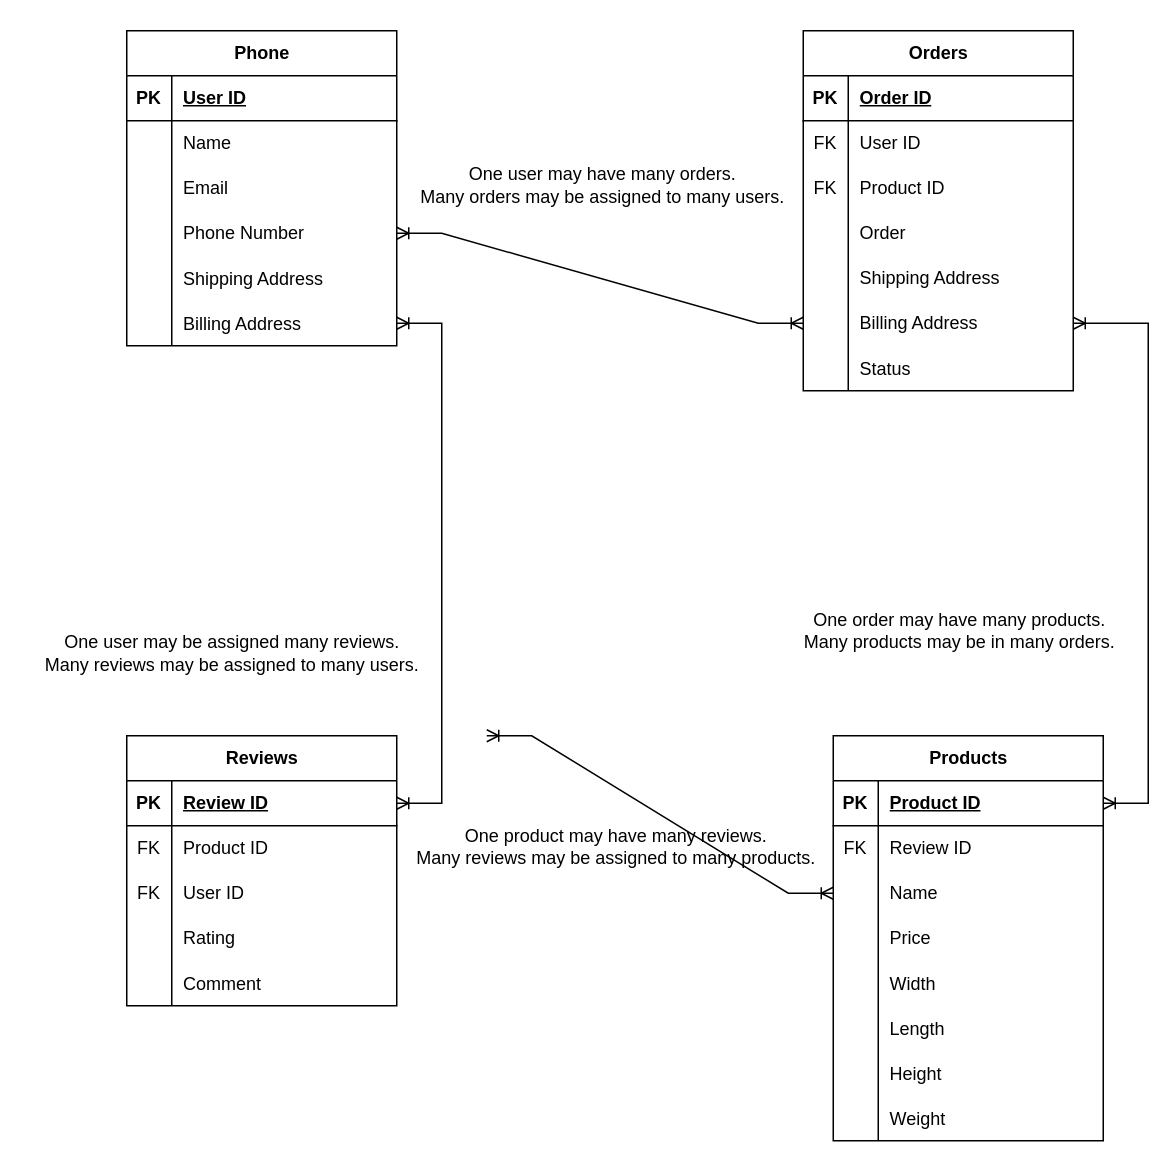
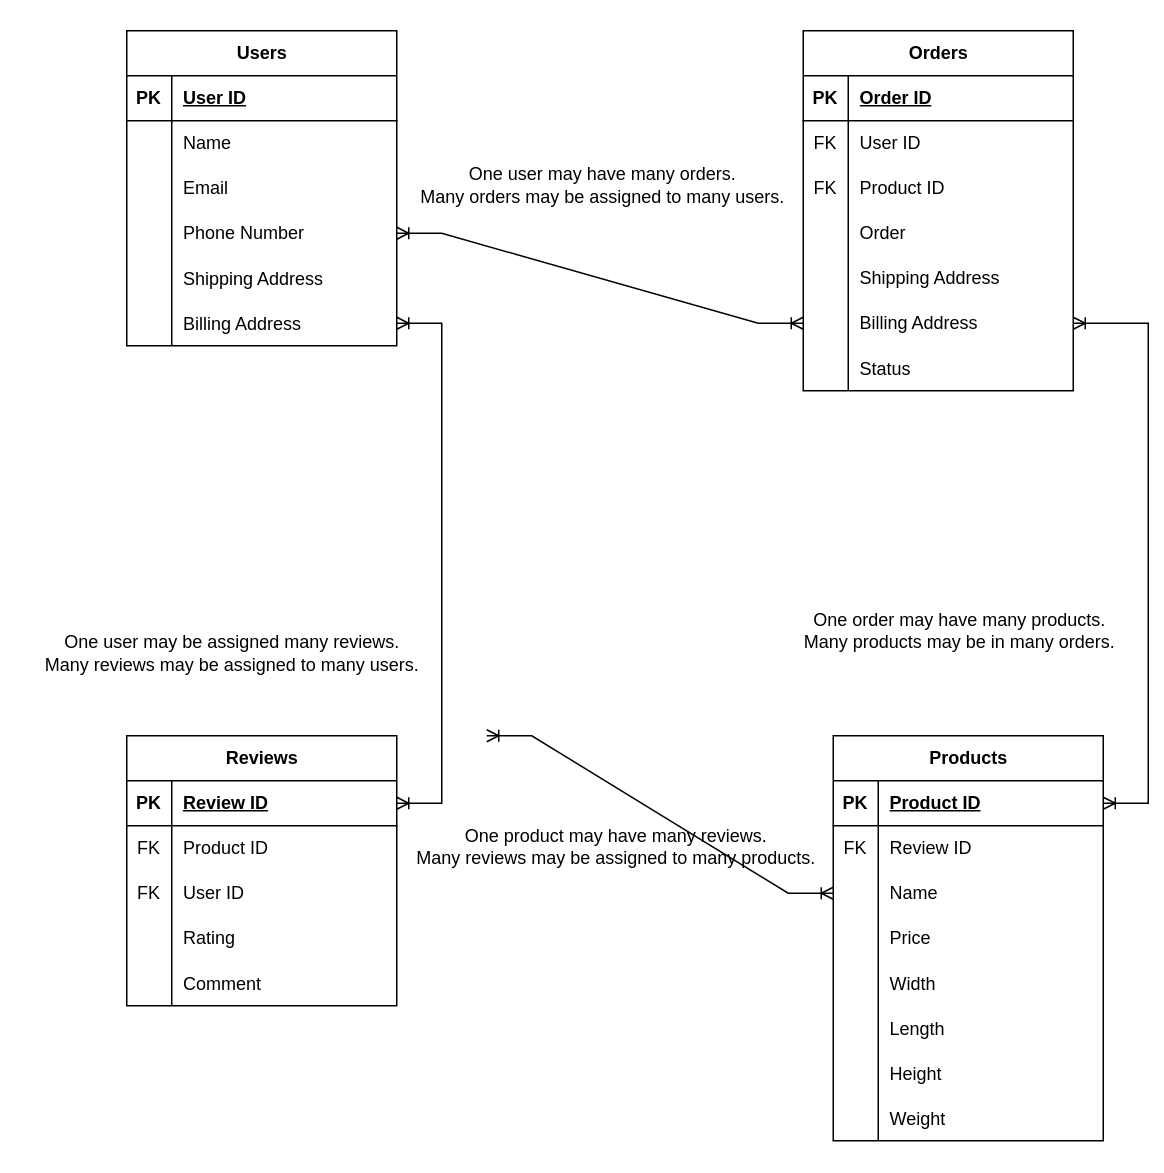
(263, 53) -> (263, 53)
